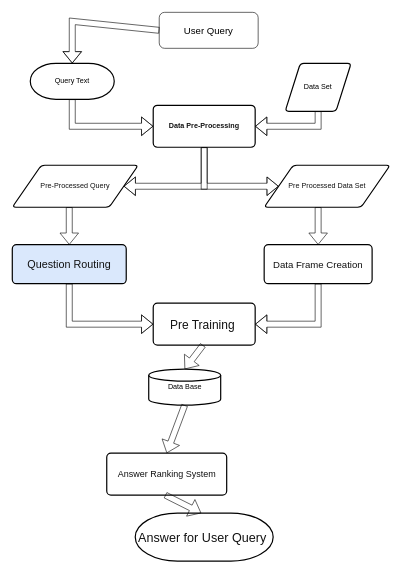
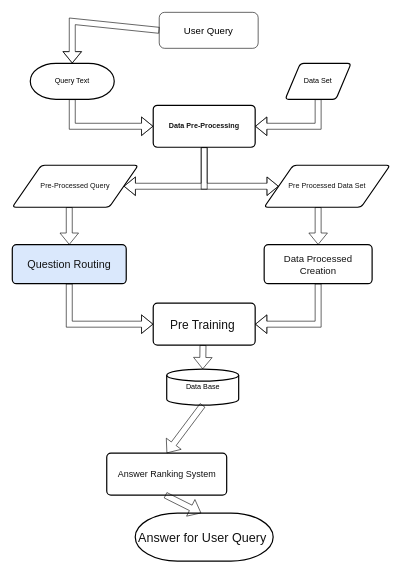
(318, 87) -> (318, 81)
(318, 264) -> (318, 264)
(185, 387) -> (203, 387)
